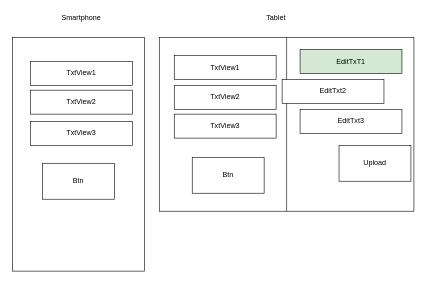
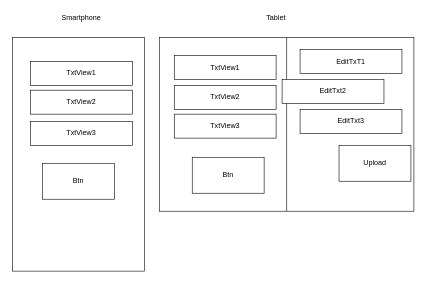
(351, 62) -> (351, 62)
